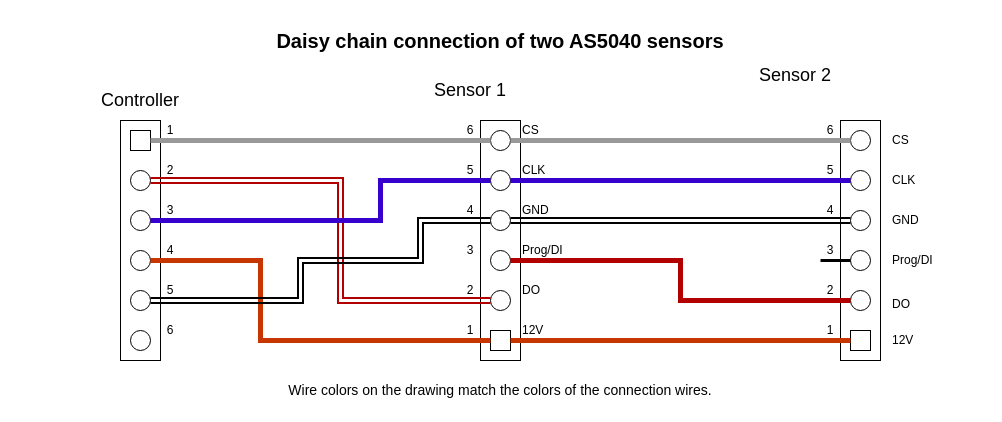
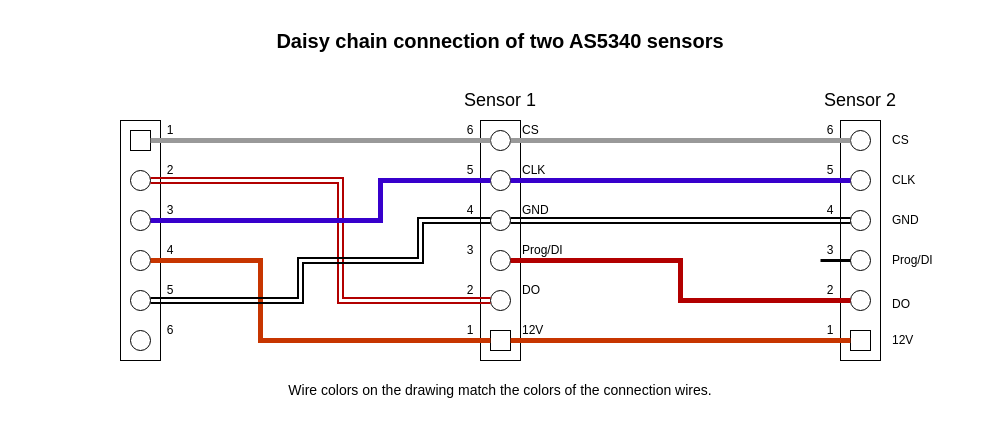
(501, 41) -> (501, 41)
(796, 76) -> (861, 101)
(471, 91) -> (501, 101)
(141, 101) -> none
